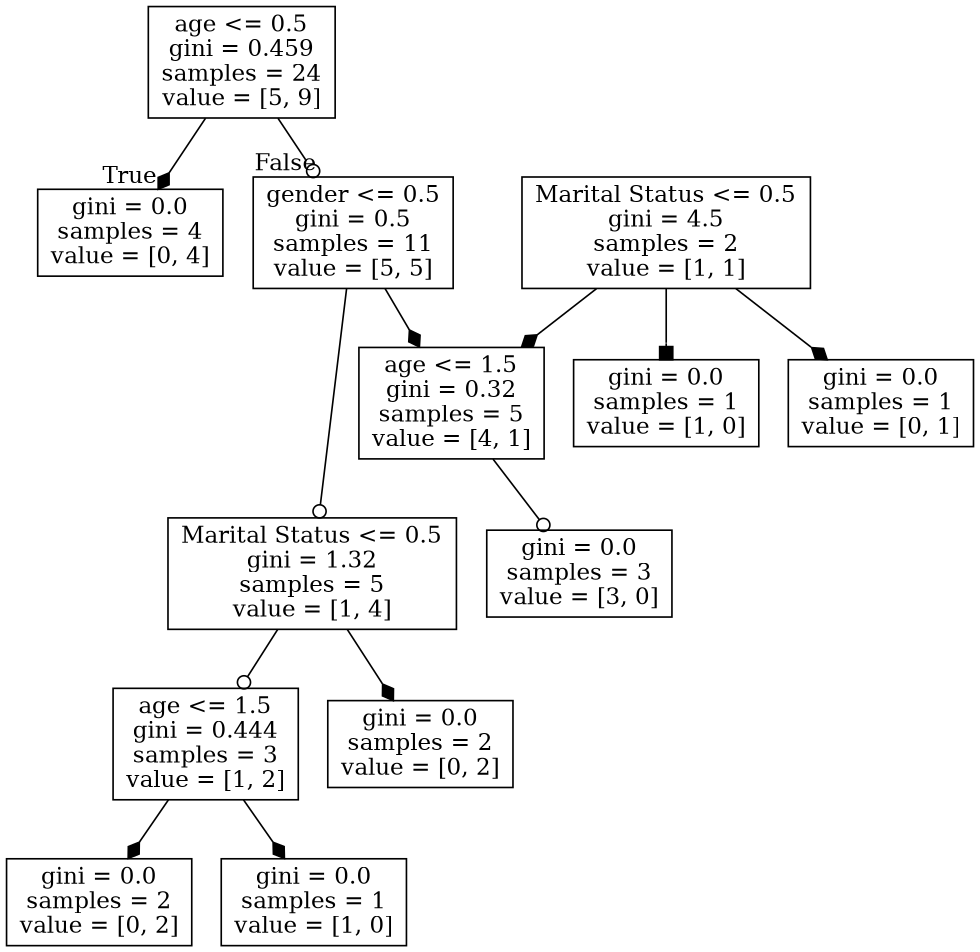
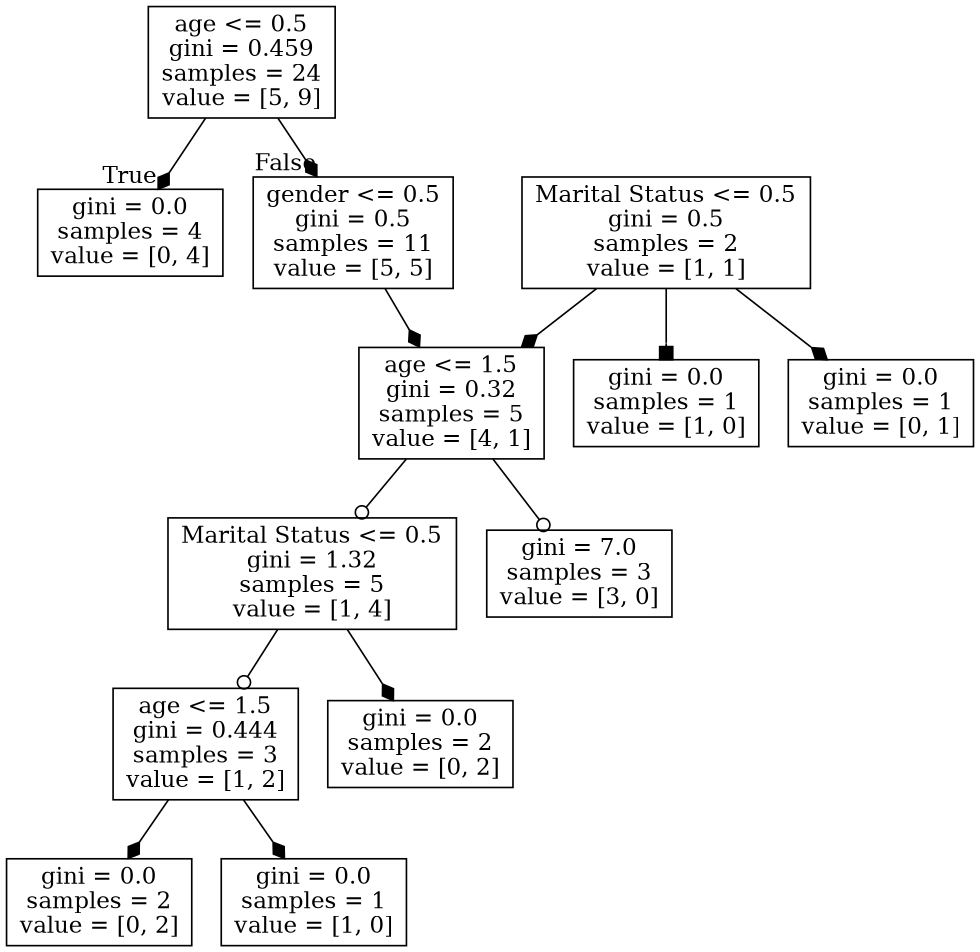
(292, 139) -> (292, 139)
(666, 233) -> (666, 233)
(333, 397) -> (386, 483)
(579, 574) -> (579, 574)
